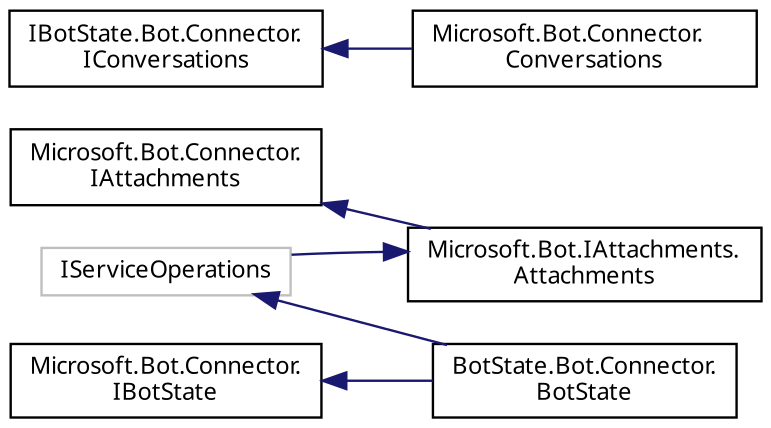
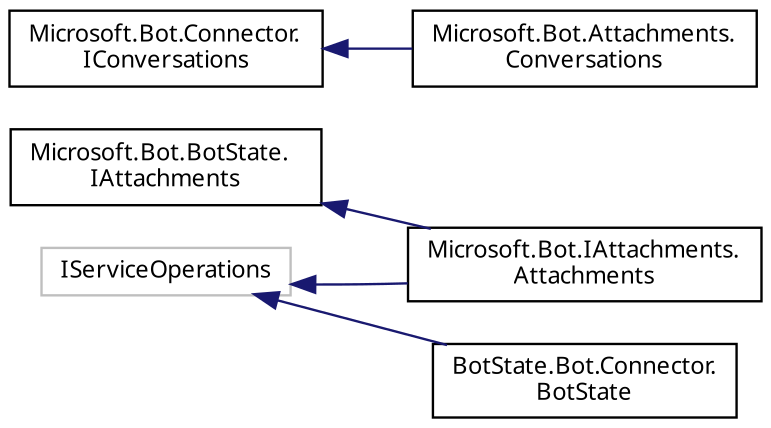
(166, 49) -> (166, 49)
(585, 49) -> (585, 49)
(166, 167) -> (166, 167)
(338, 253) -> (362, 284)
(166, 381) -> none
